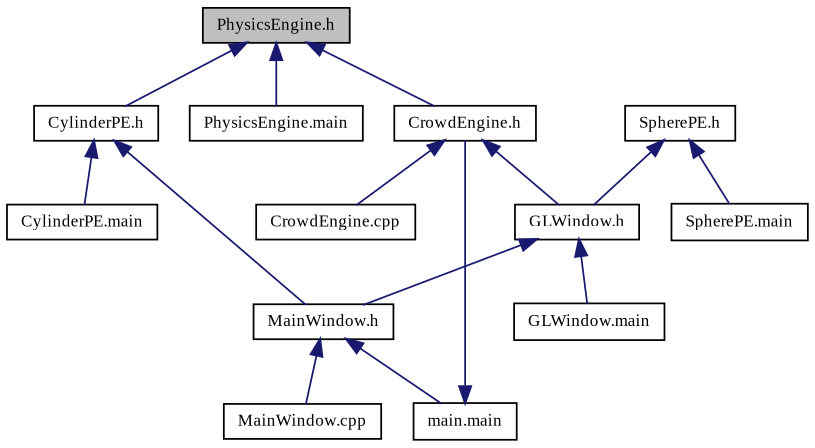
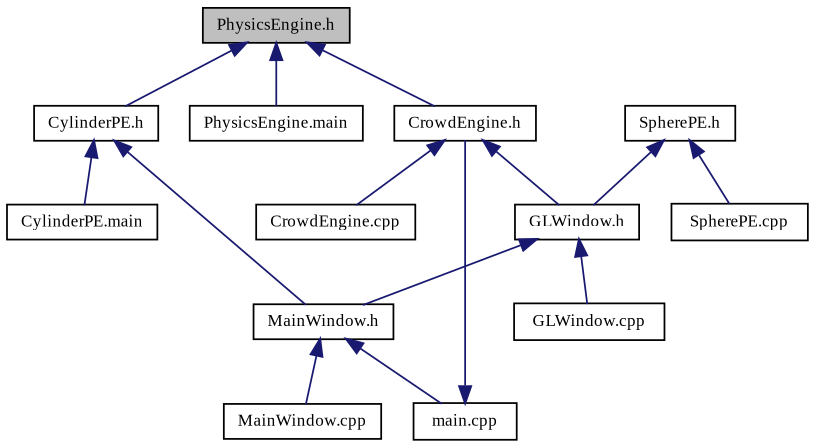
(740, 222) -> (740, 222)
(589, 322) -> (589, 322)
(465, 421) -> (465, 421)
